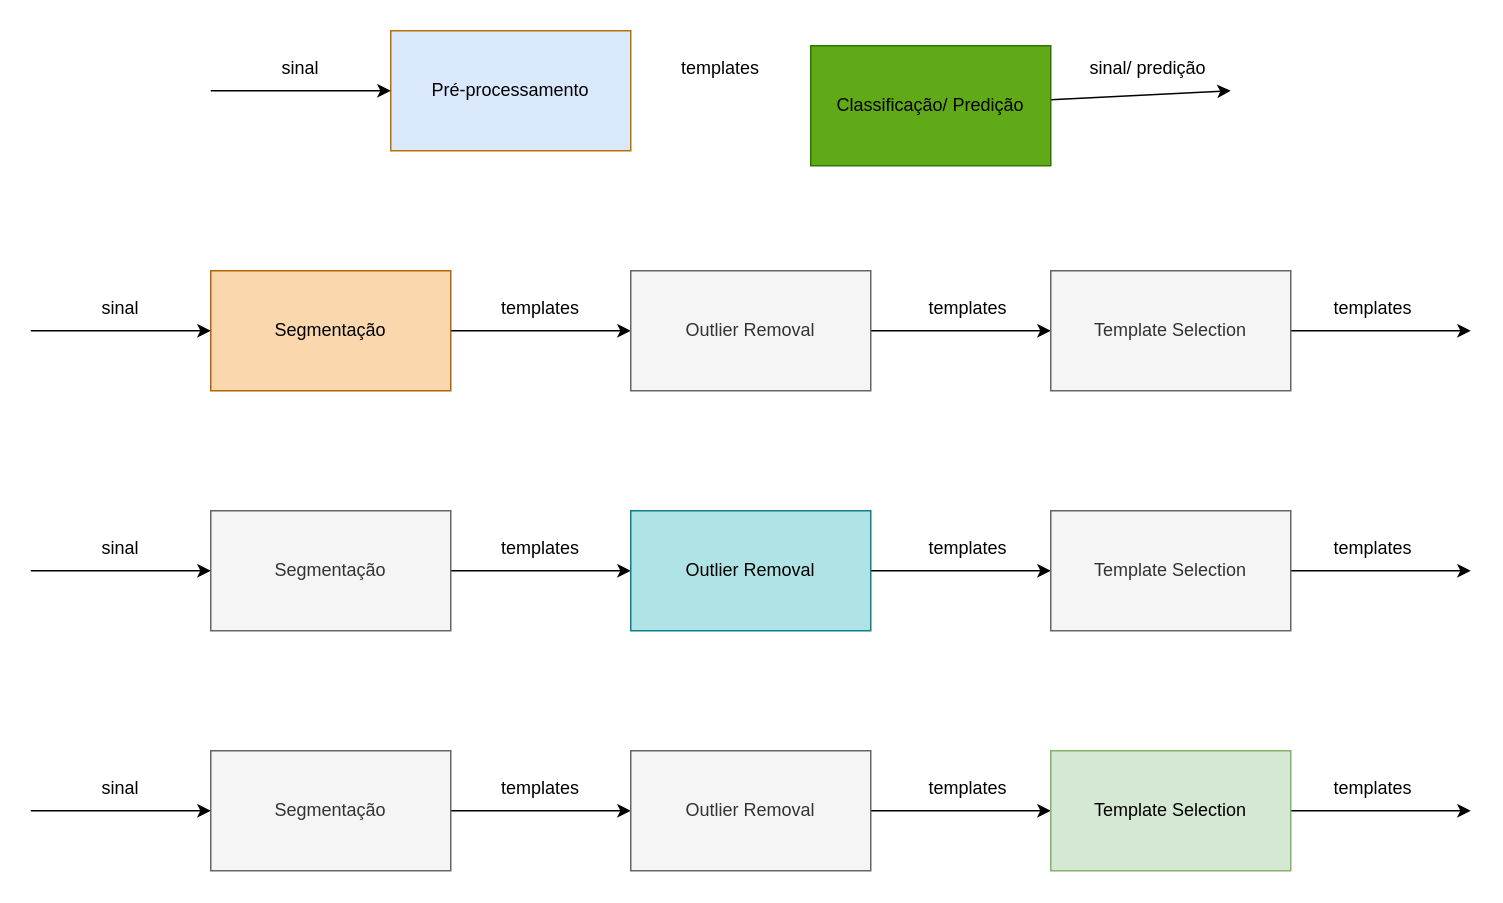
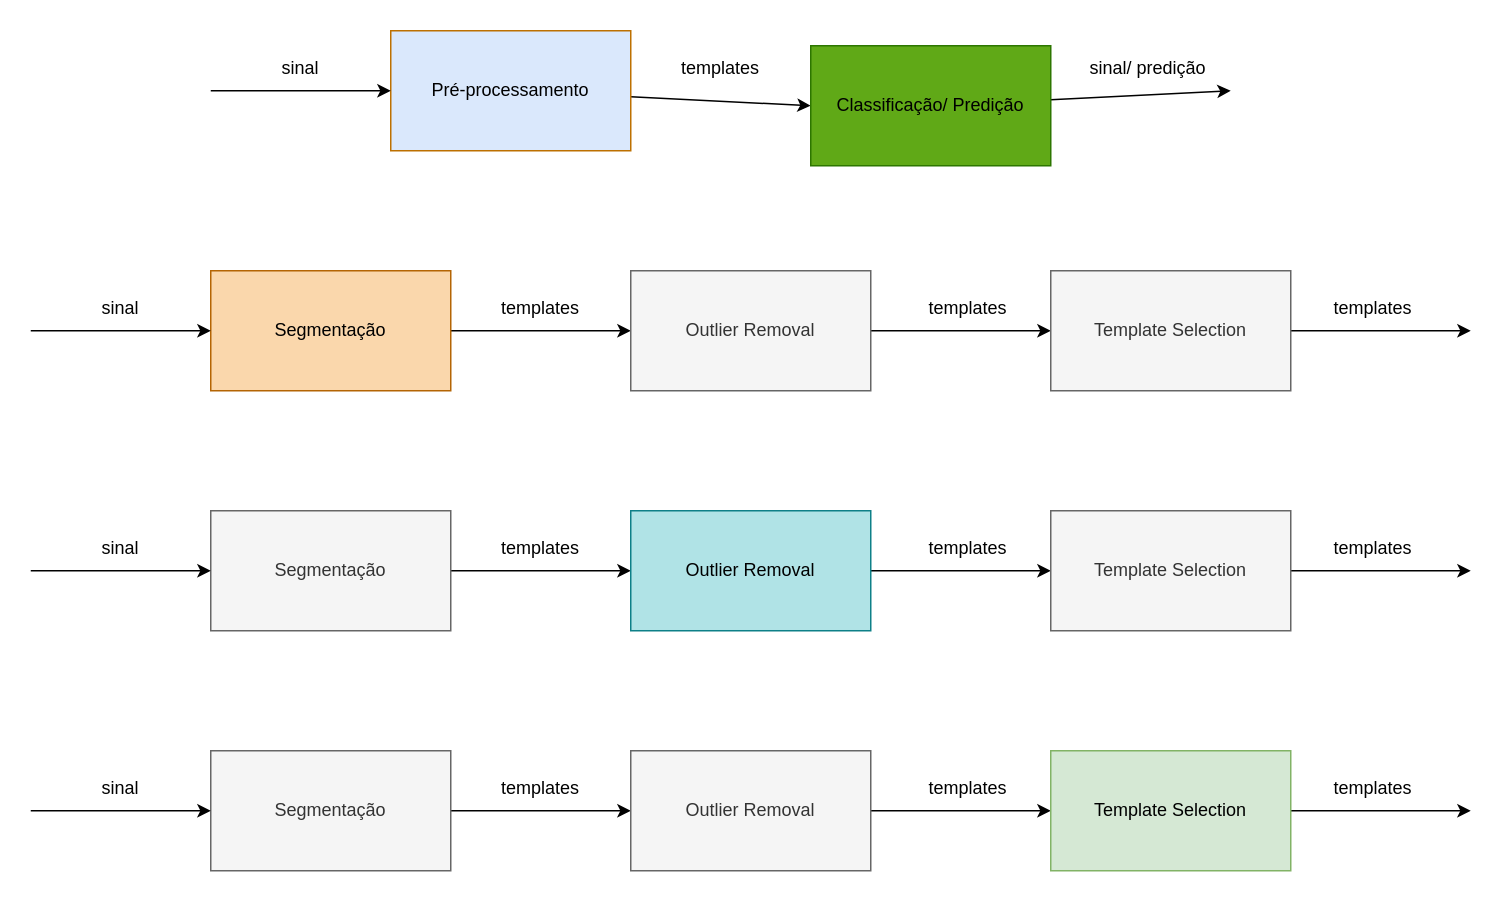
none -> (716, 101)
